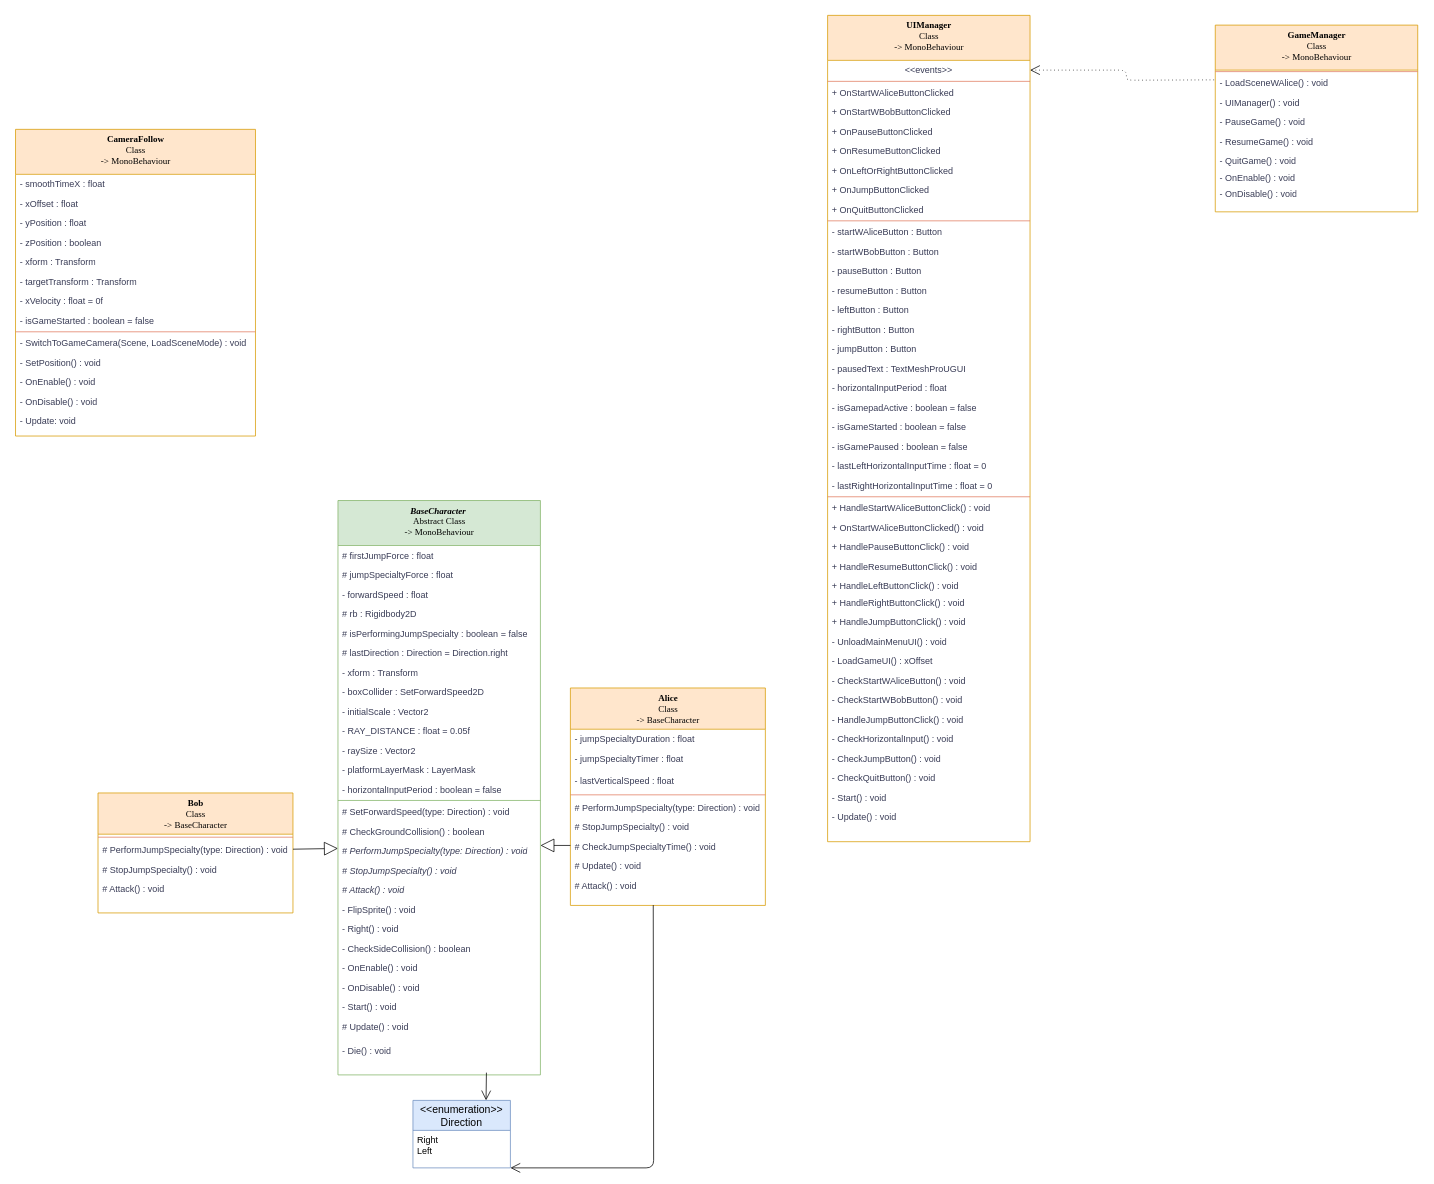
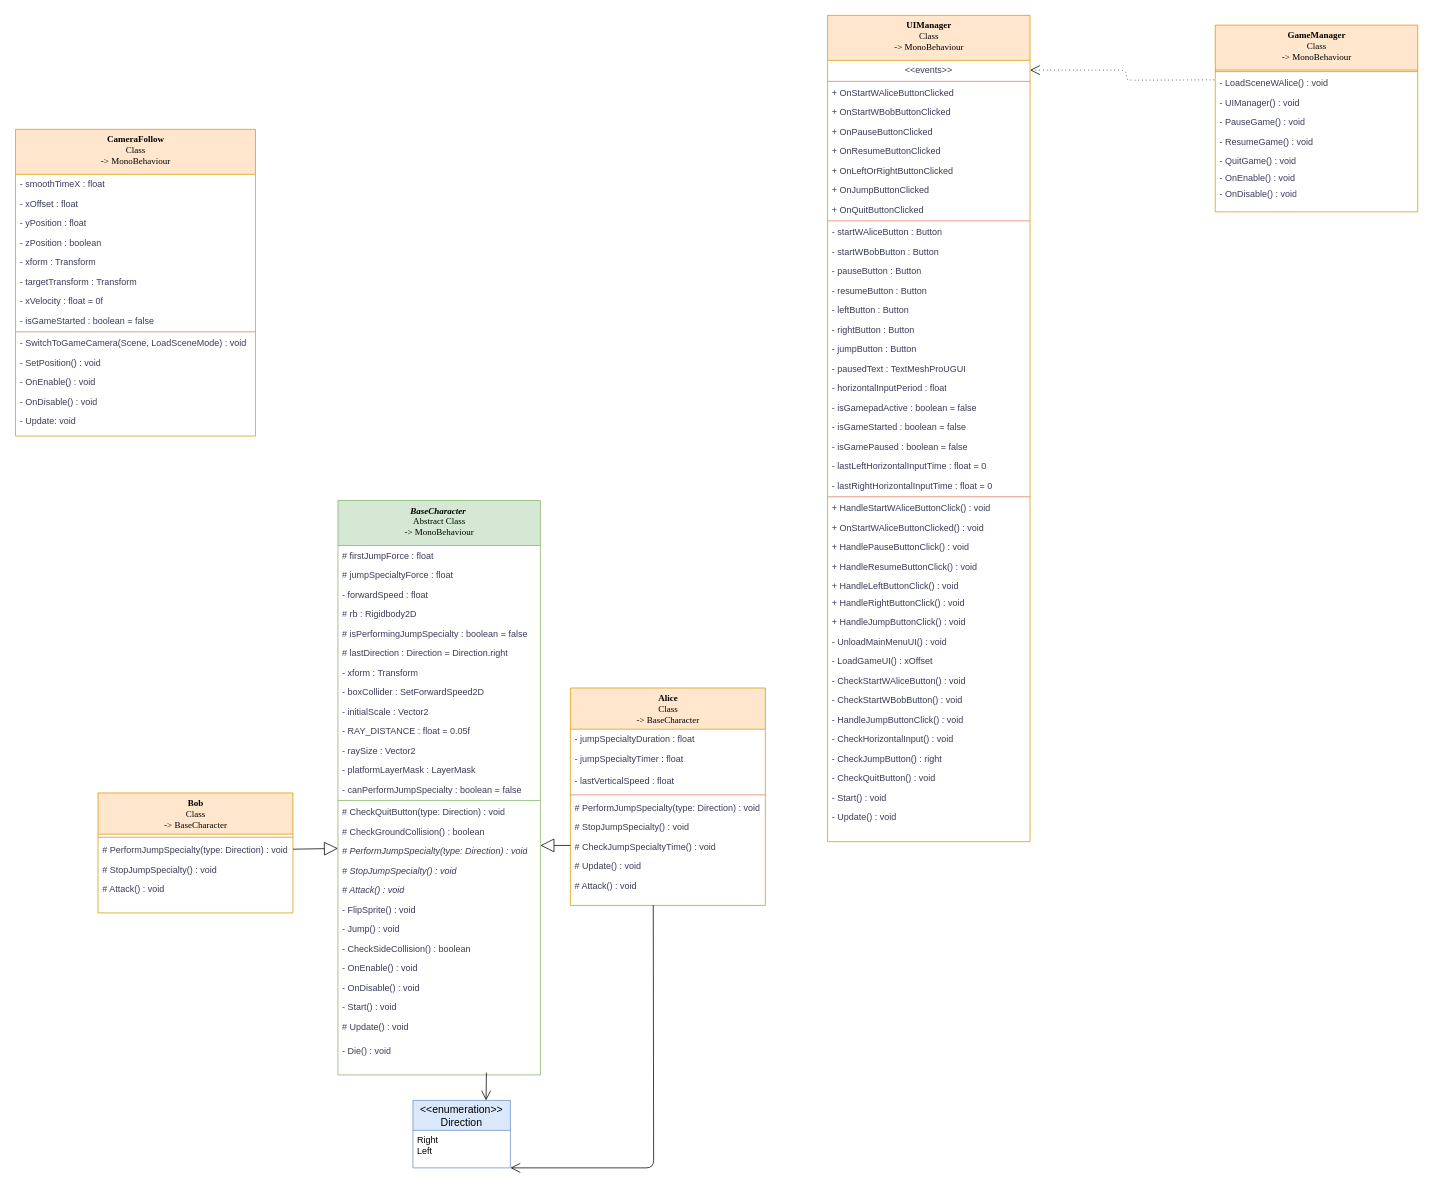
(893, 760) -> (895, 760)
(433, 790) -> (439, 790)
(435, 813) -> (434, 813)
(376, 930) -> (374, 930)
